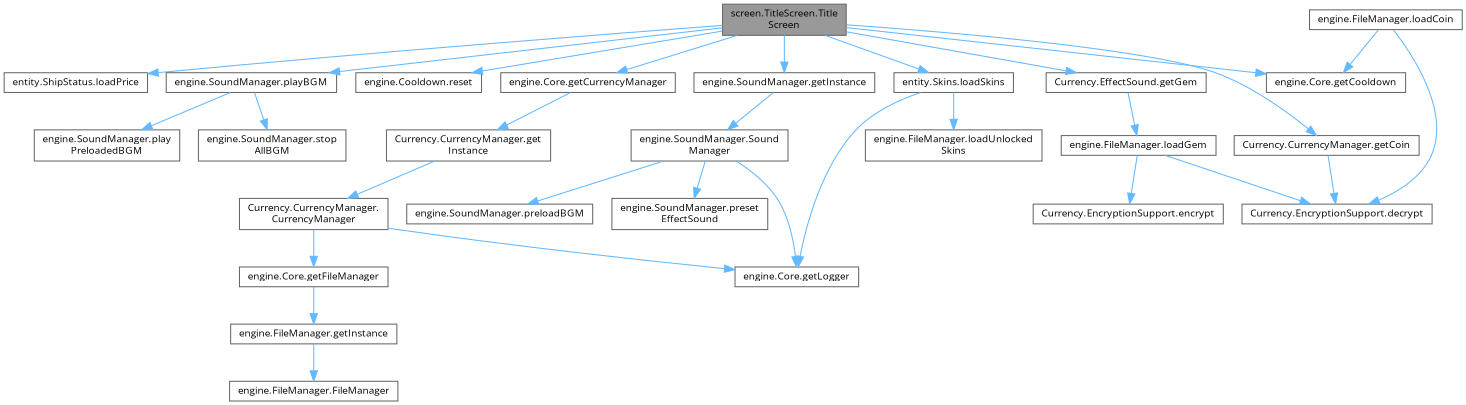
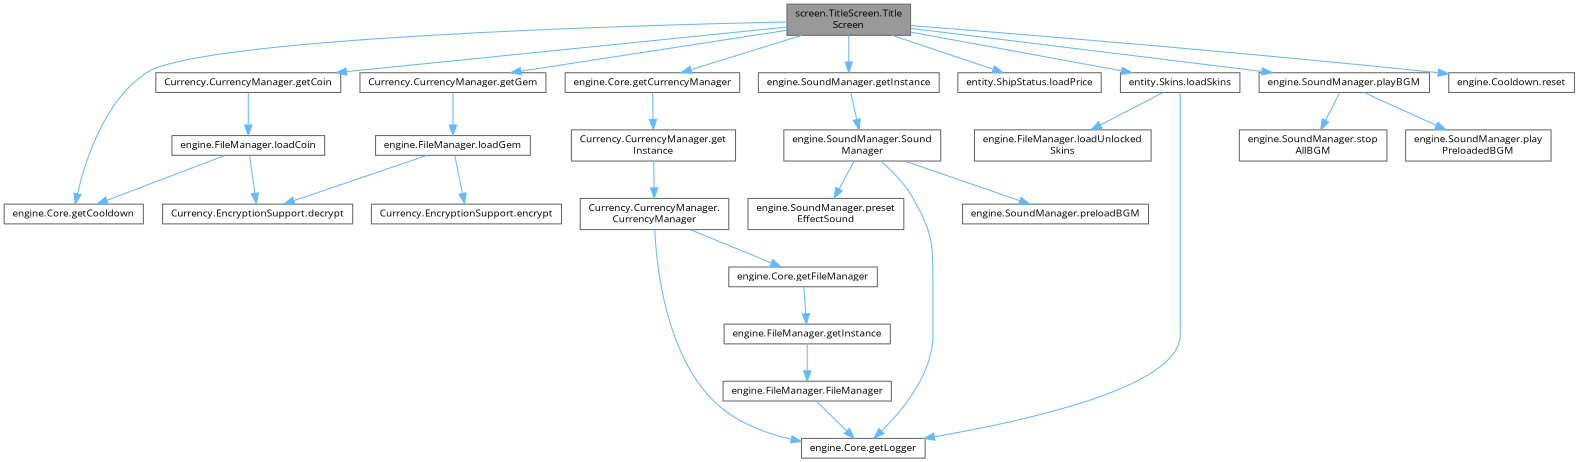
(1126, 83) -> (453, 83)
(1331, 174) -> (248, 109)
none -> (832, 416)
